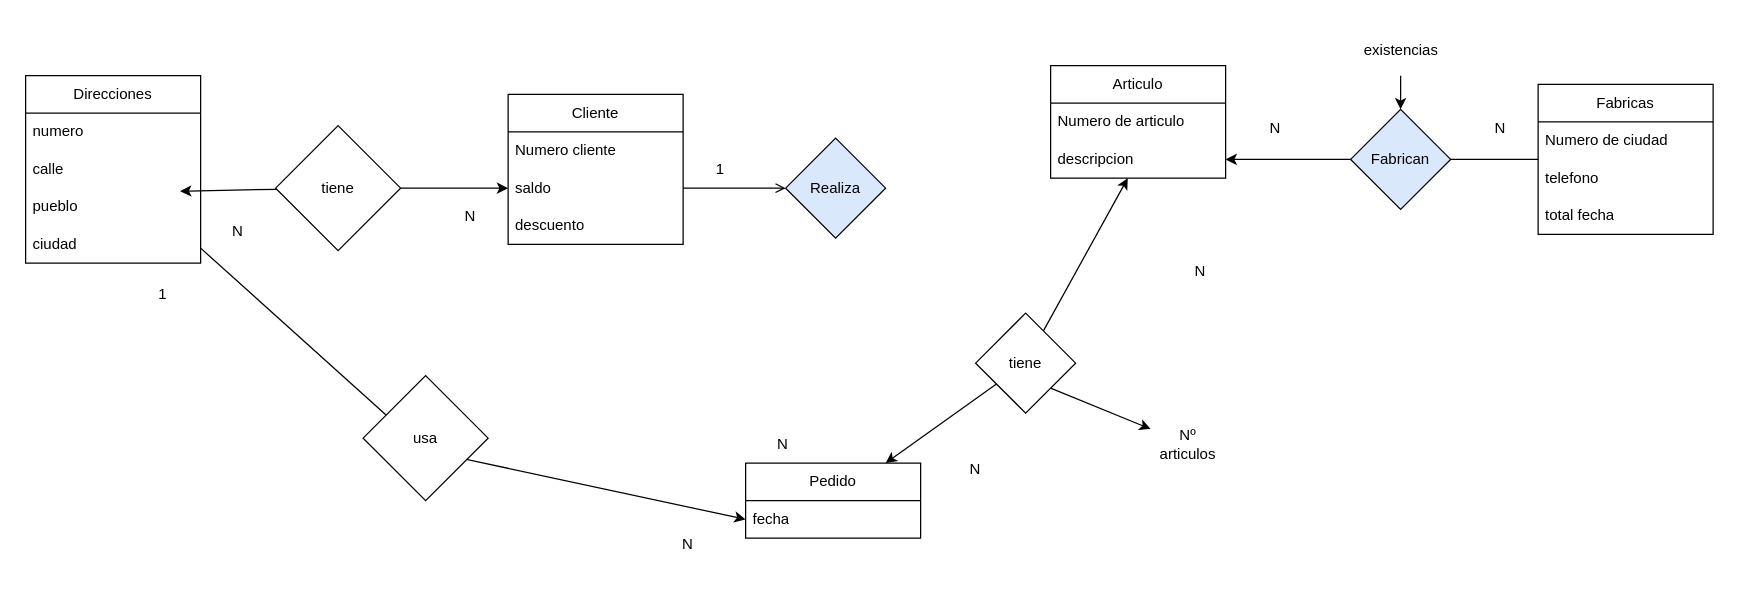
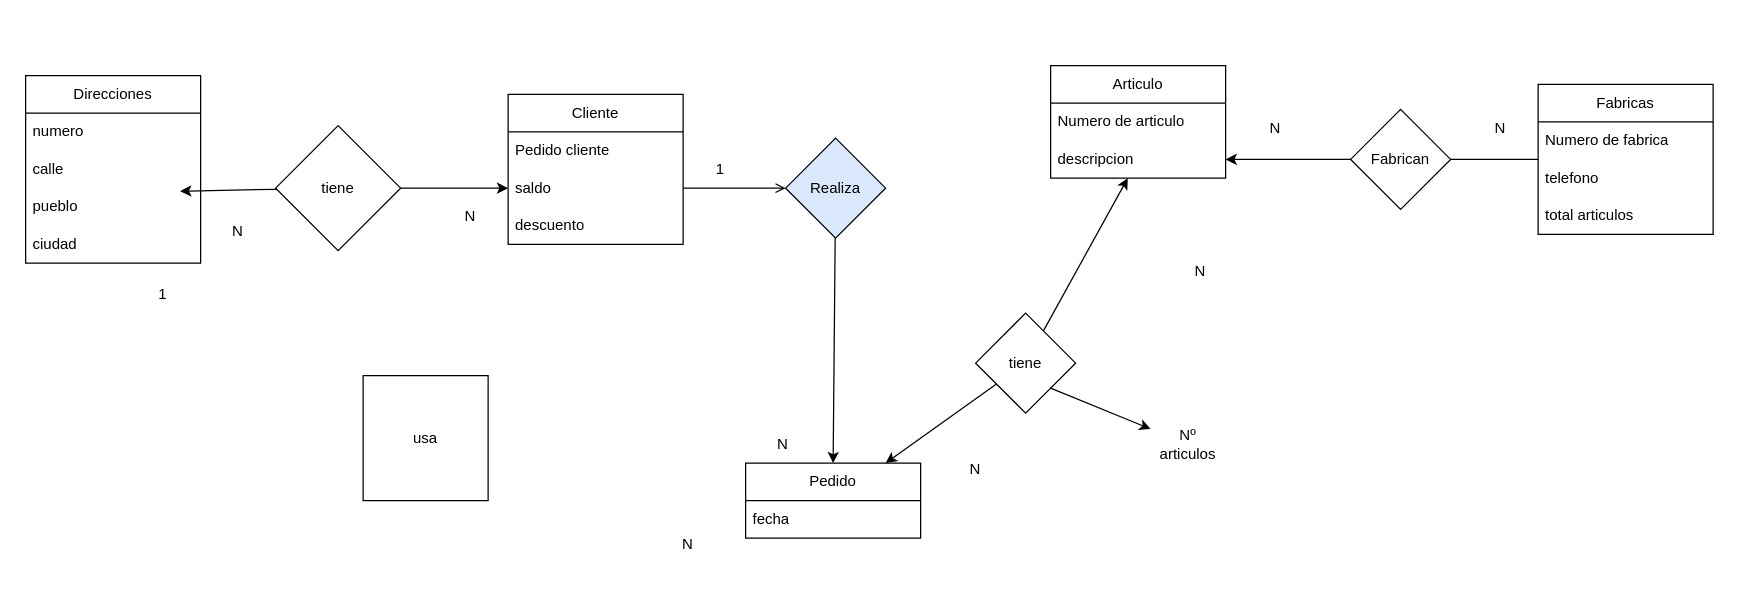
(1401, 51) -> none
(1401, 88) -> none
(1607, 141) -> (1611, 141)
(569, 151) -> (567, 151)
(1401, 159) -> (1401, 159)
(1588, 216) -> (1601, 216)
none -> (834, 346)
(426, 438) -> (426, 438)
(600, 488) -> none
